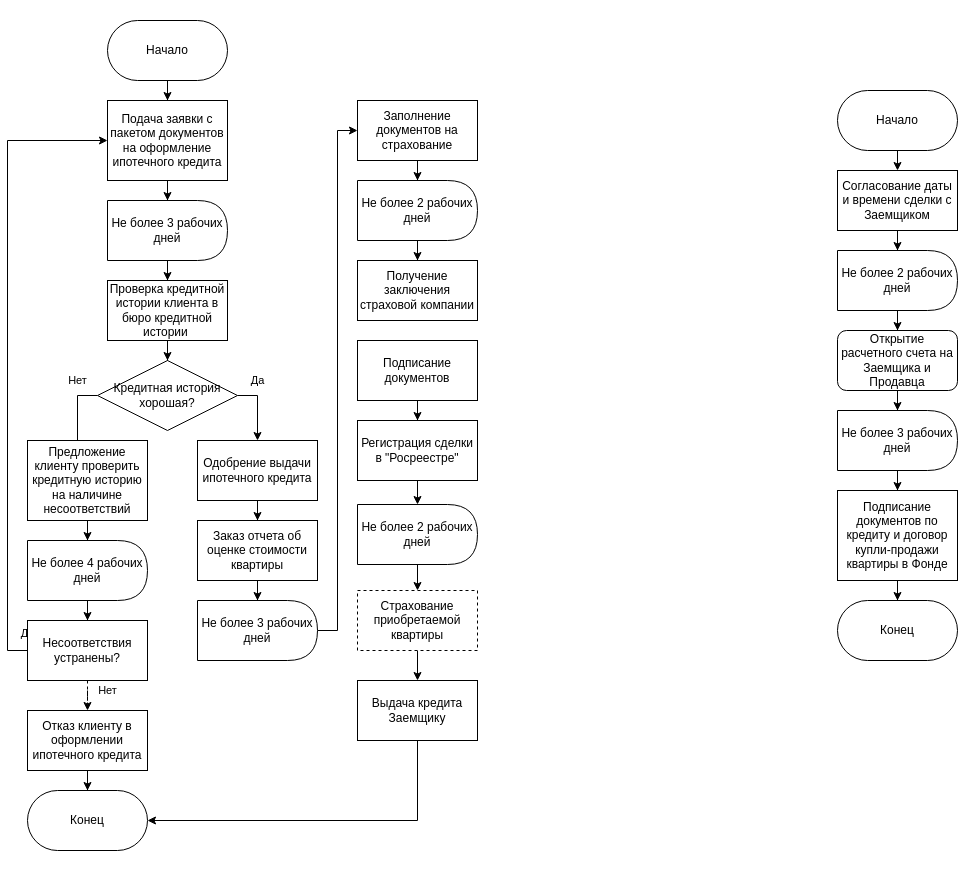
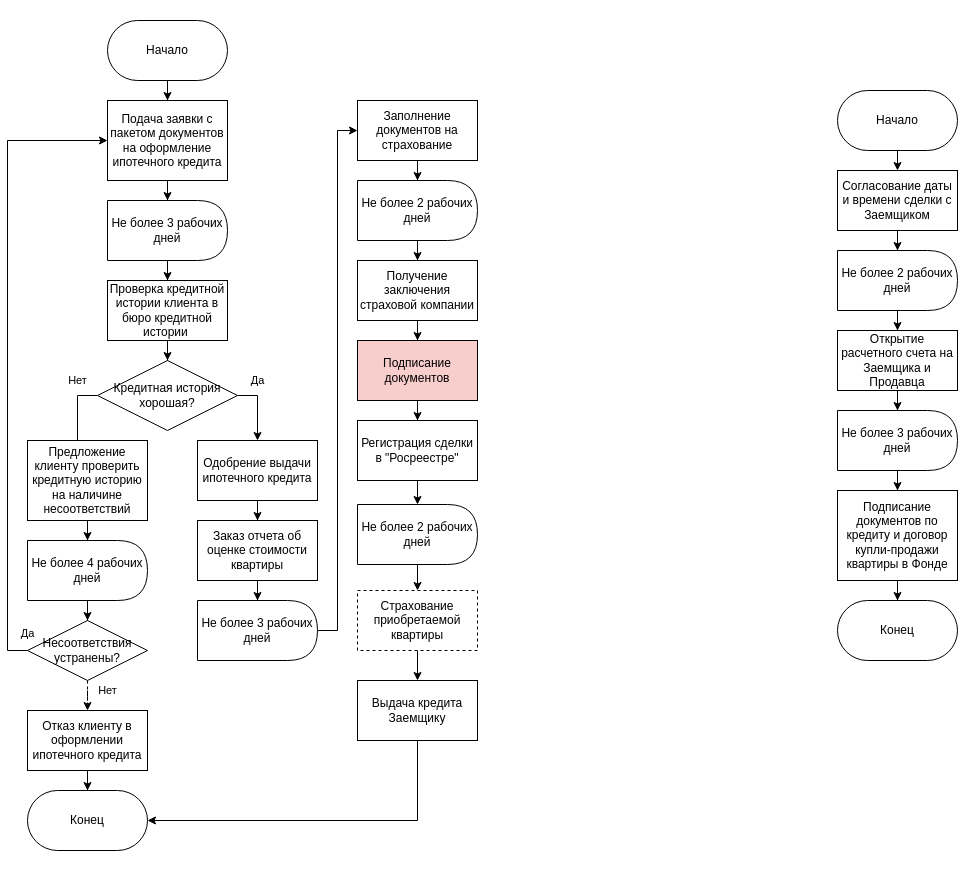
none -> (418, 335)
(898, 361) -> (898, 361)
(418, 371) -> (418, 371)
(88, 651) -> (88, 651)
